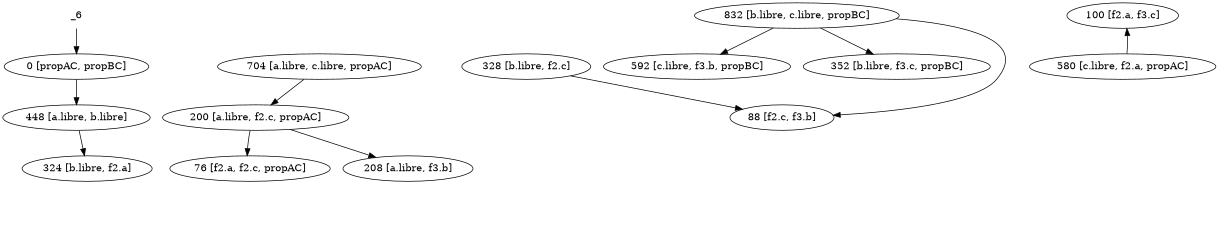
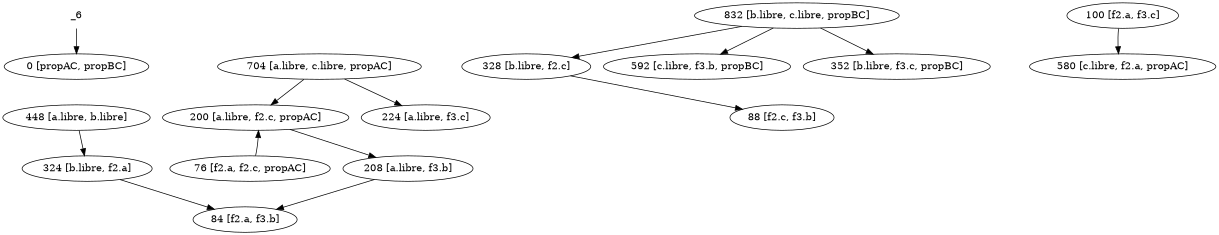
(1127, 45) -> (1118, 38)
(990, 85) -> (660, 41)
(76, 89) -> none
none -> (426, 118)
(249, 140) -> (257, 147)
none -> (245, 220)
